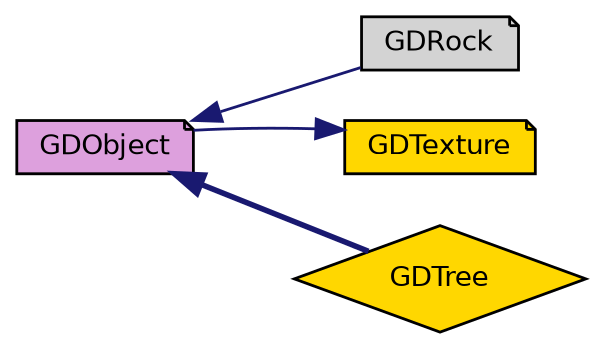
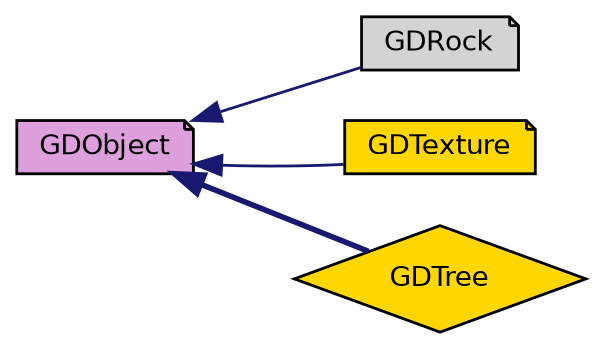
(254, 128) -> (283, 166)
